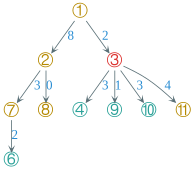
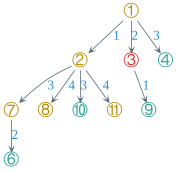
(71, 37) -> (117, 37)
(149, 80) -> (96, 84)
(99, 84) -> (147, 35)
(131, 84) -> (80, 84)
(50, 86) -> (72, 86)
